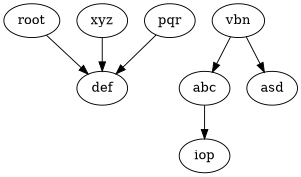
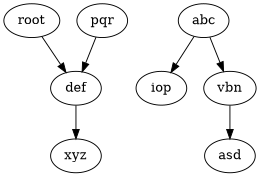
(102, 50) -> (76, 117)
(224, 50) -> (215, 50)
